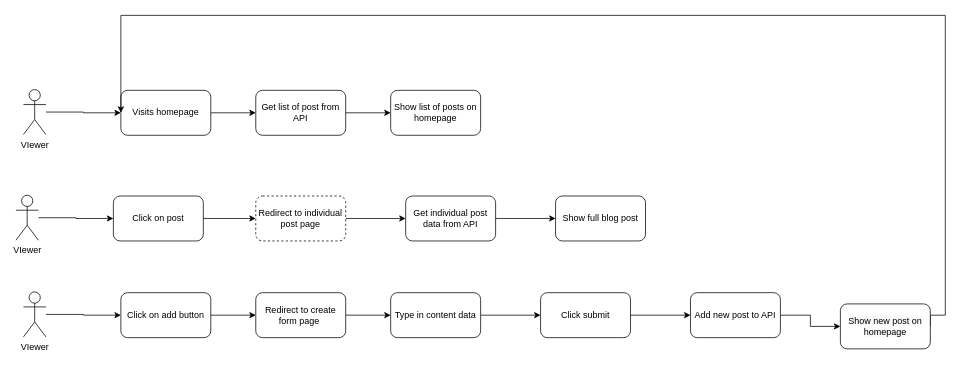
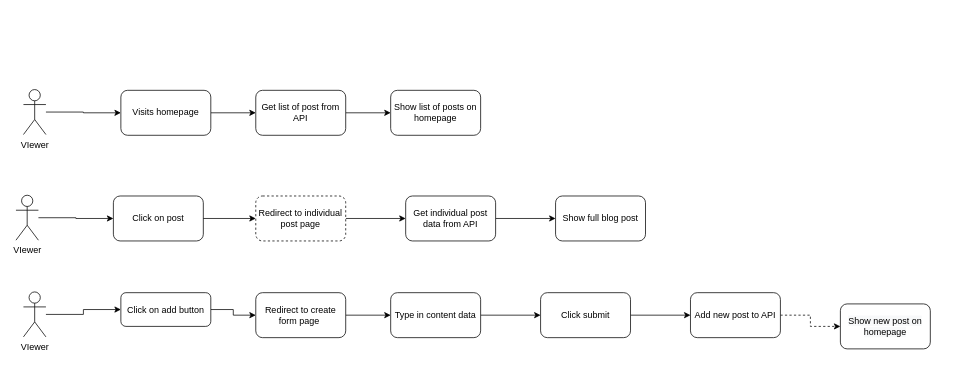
(652, 15) -> none
(165, 315) -> (165, 310)
(810, 318) -> (810, 318)
